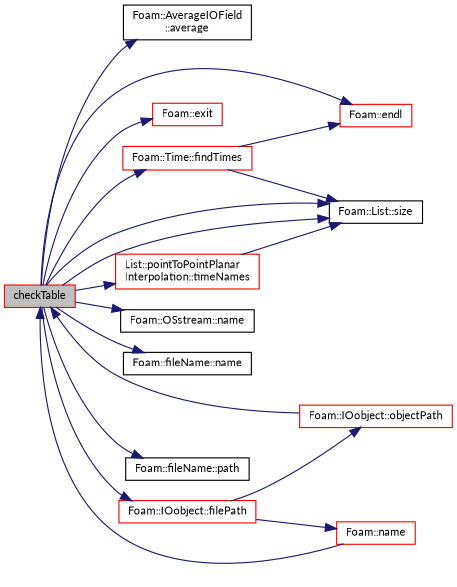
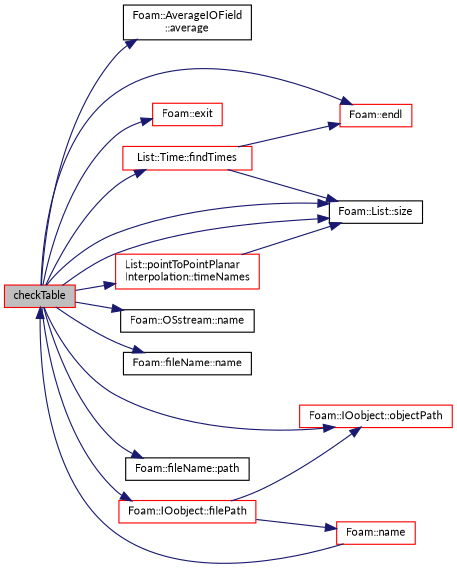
(187, 158) -> (187, 158)
(165, 395) -> (161, 413)
